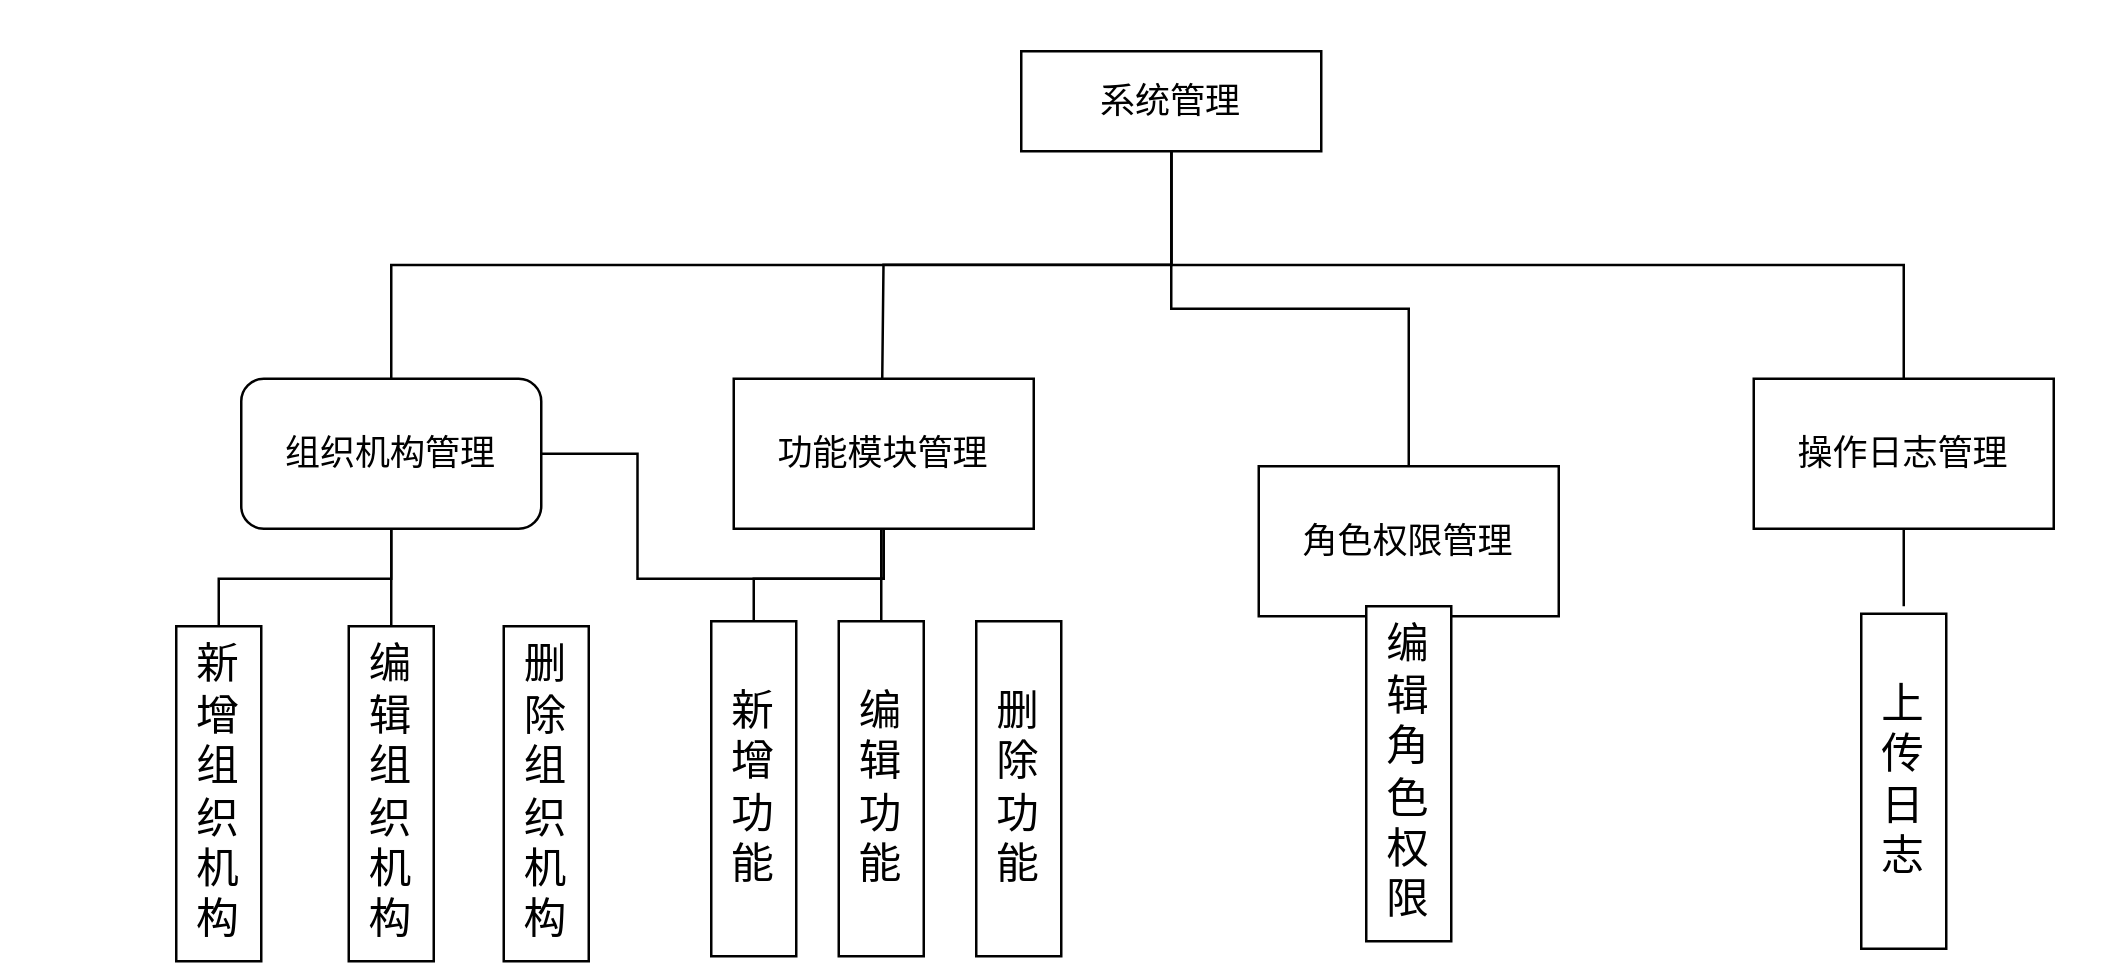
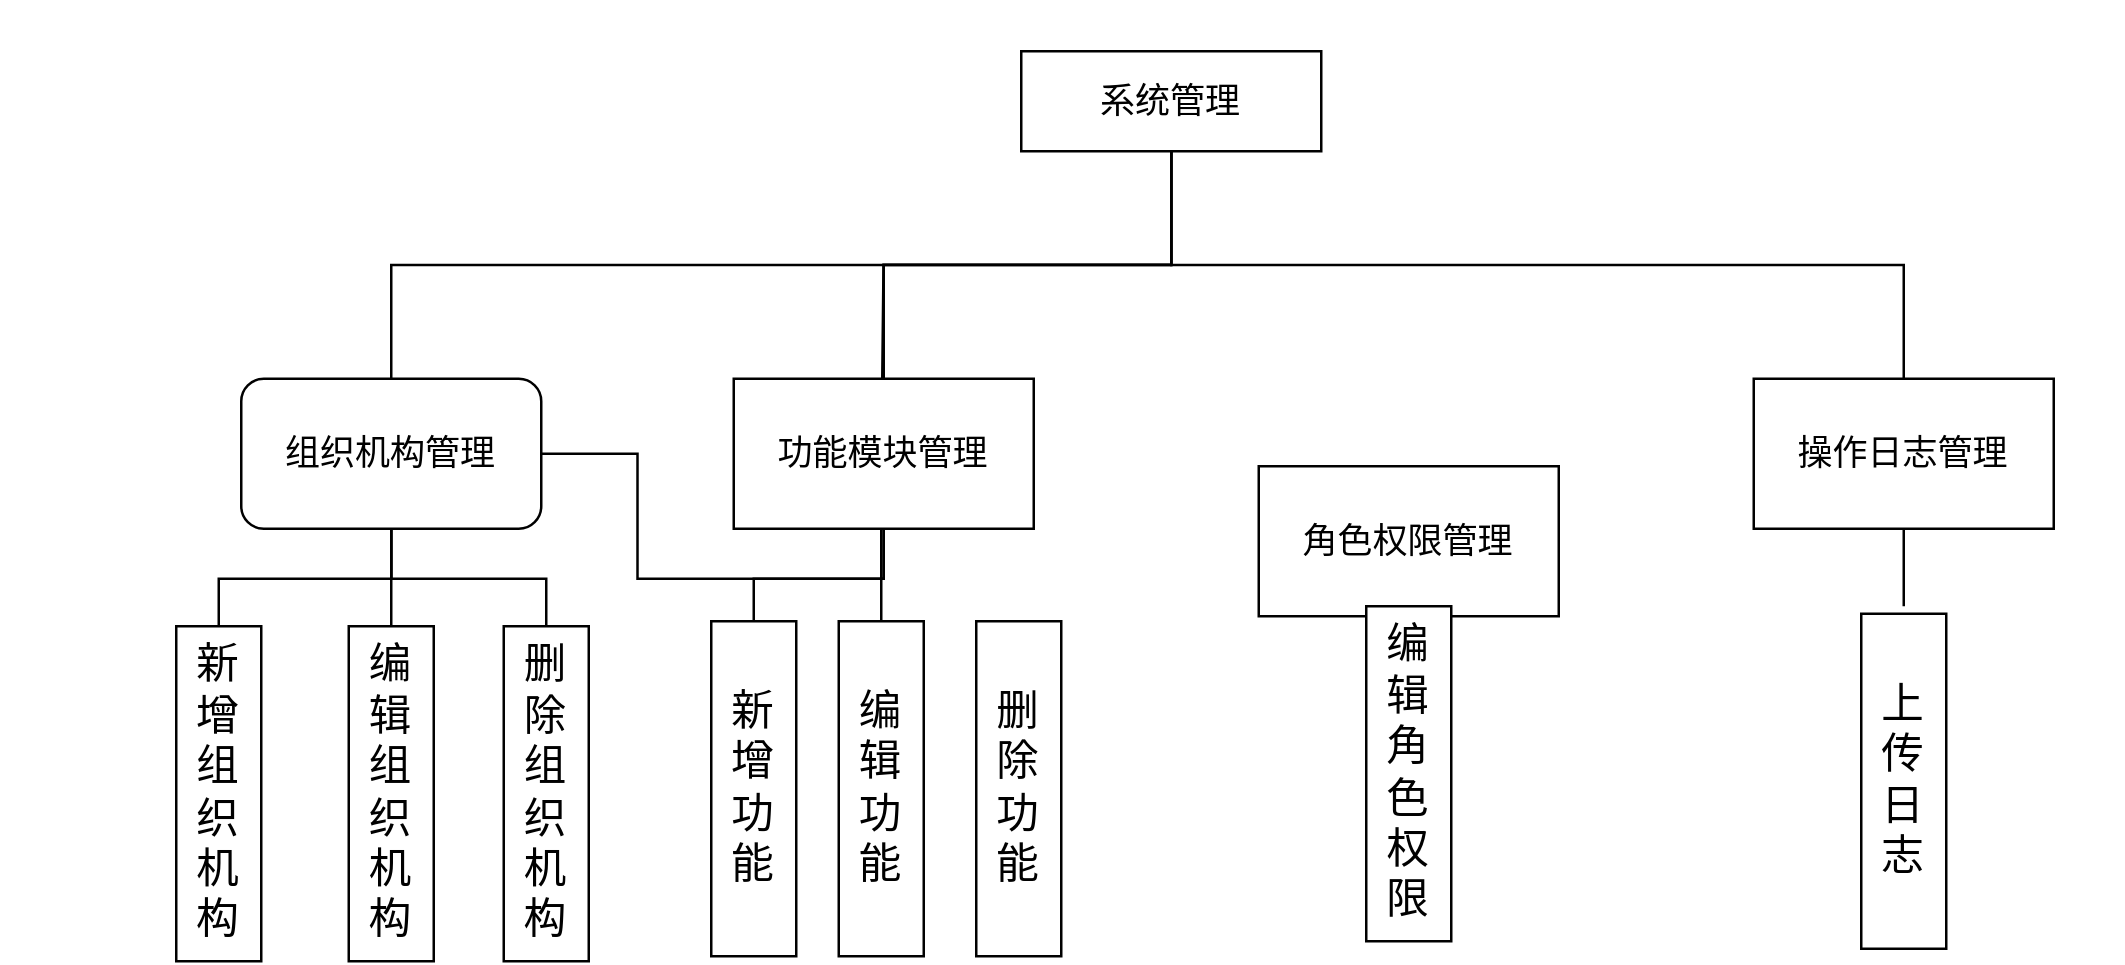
(1349, 309) -> (884, 379)
none -> (494, 579)
